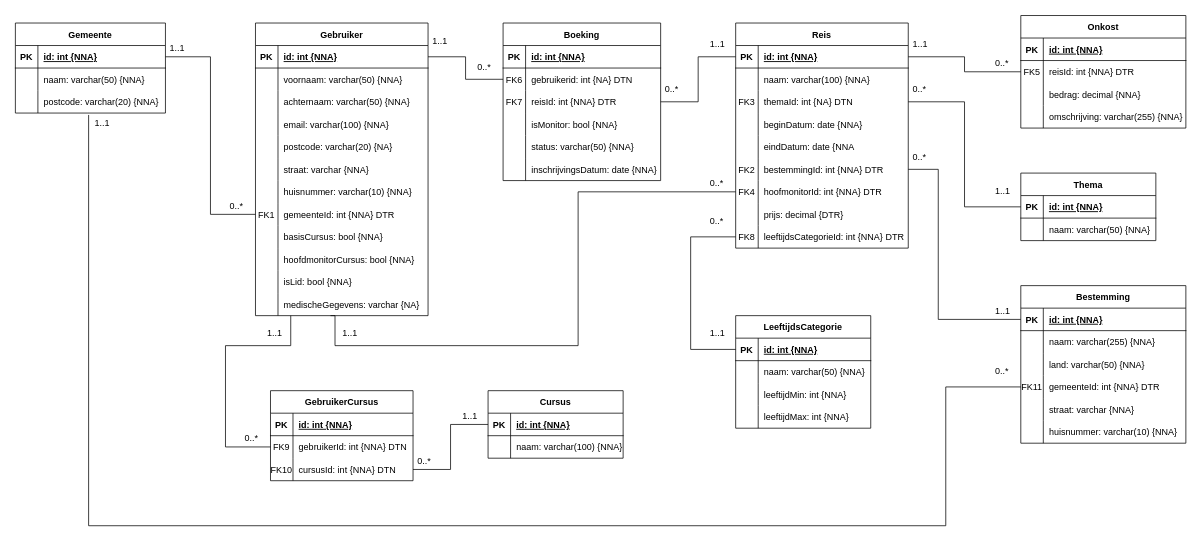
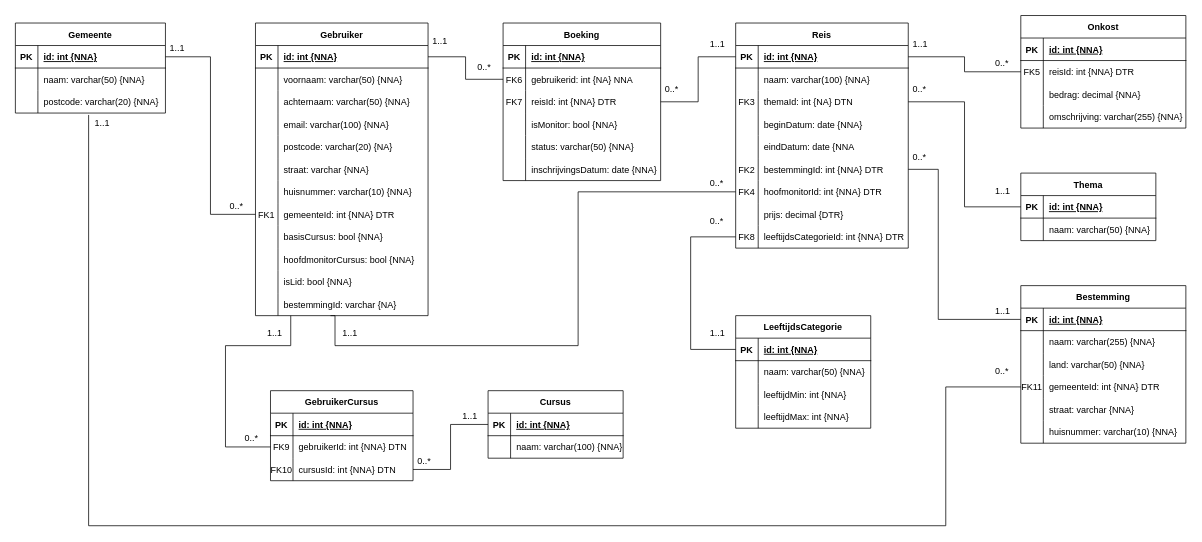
(586, 80) -> (586, 80)
(354, 305) -> (344, 305)
